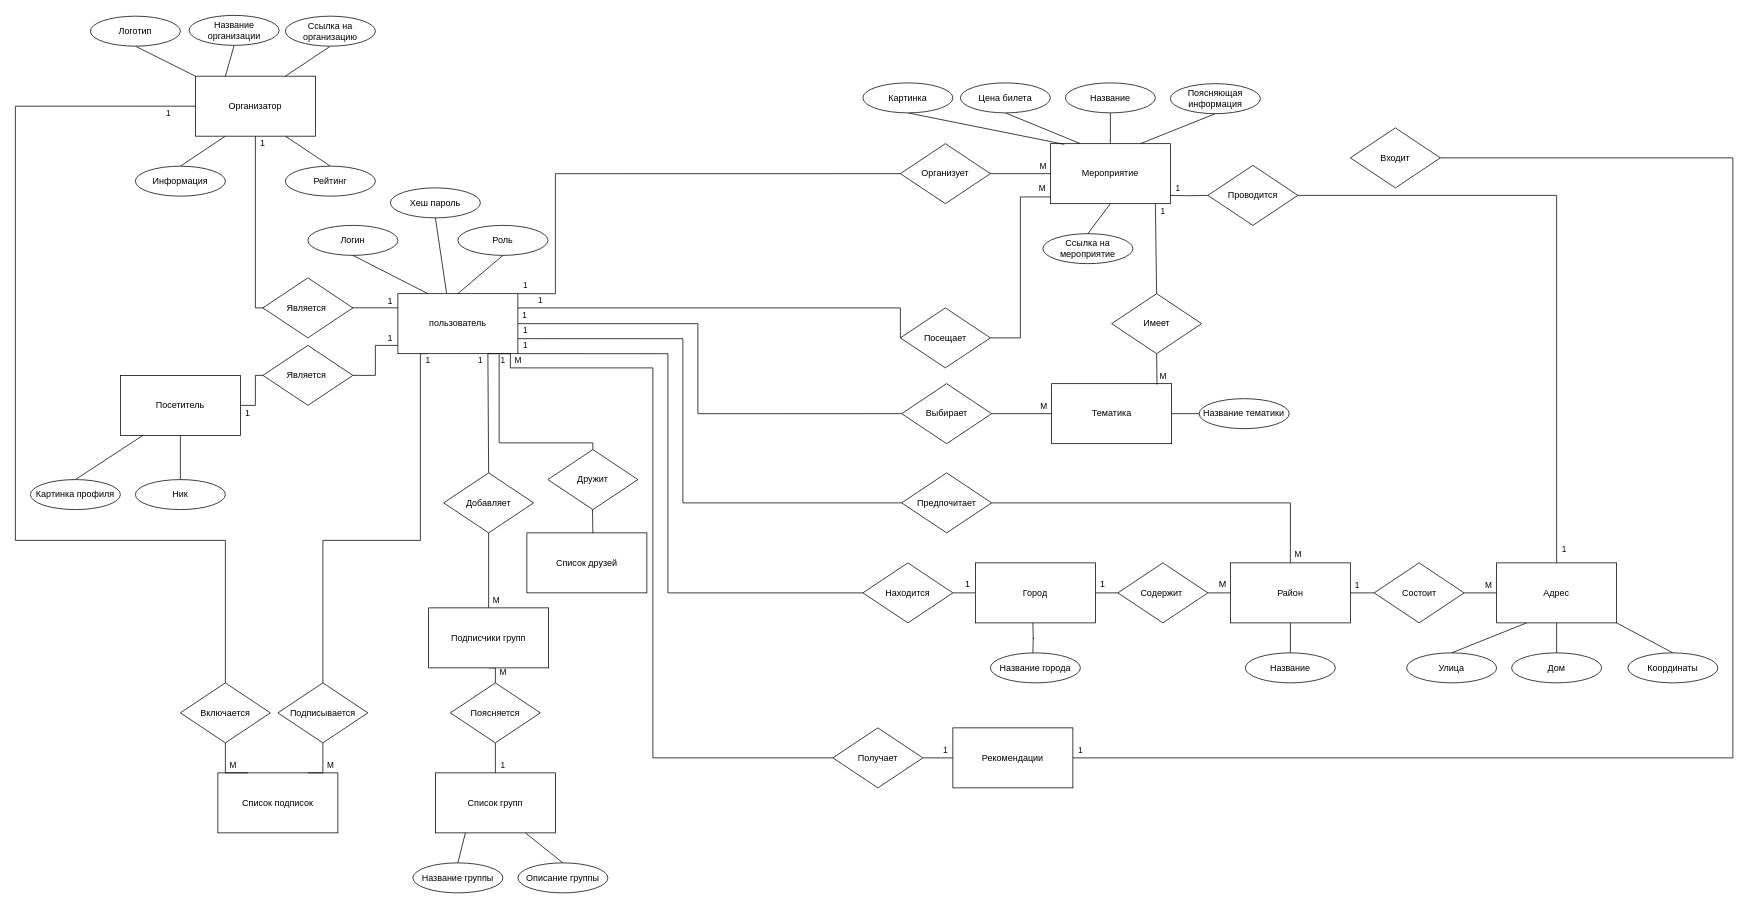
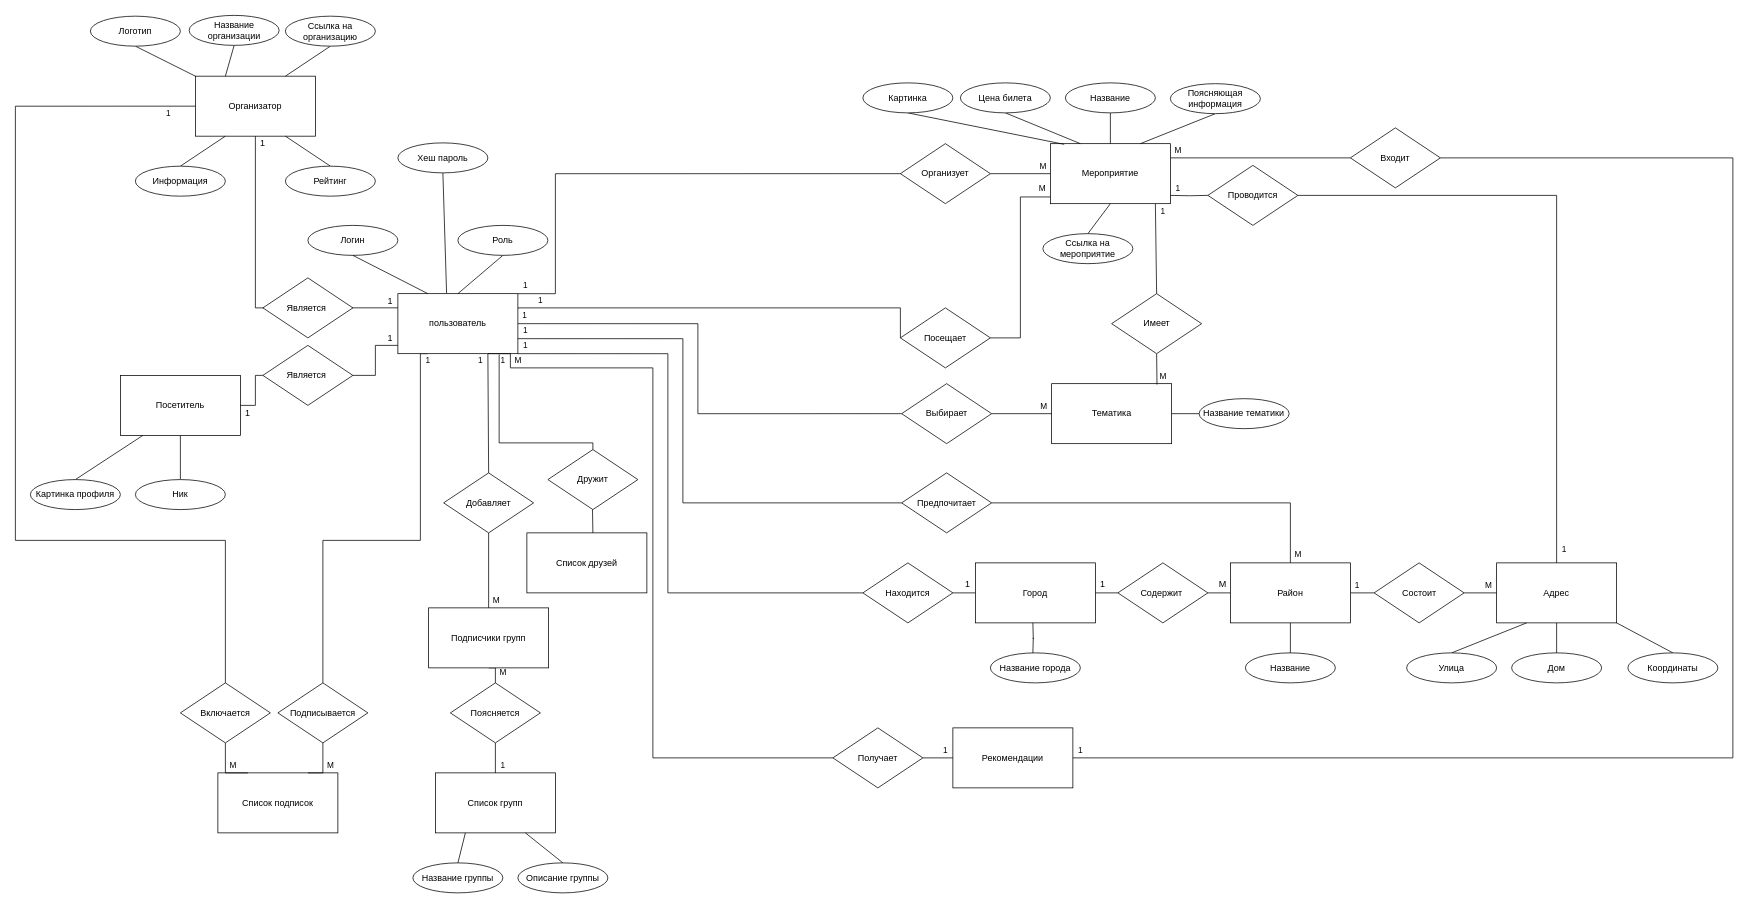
none -> (1260, 158)
(435, 203) -> (443, 158)
